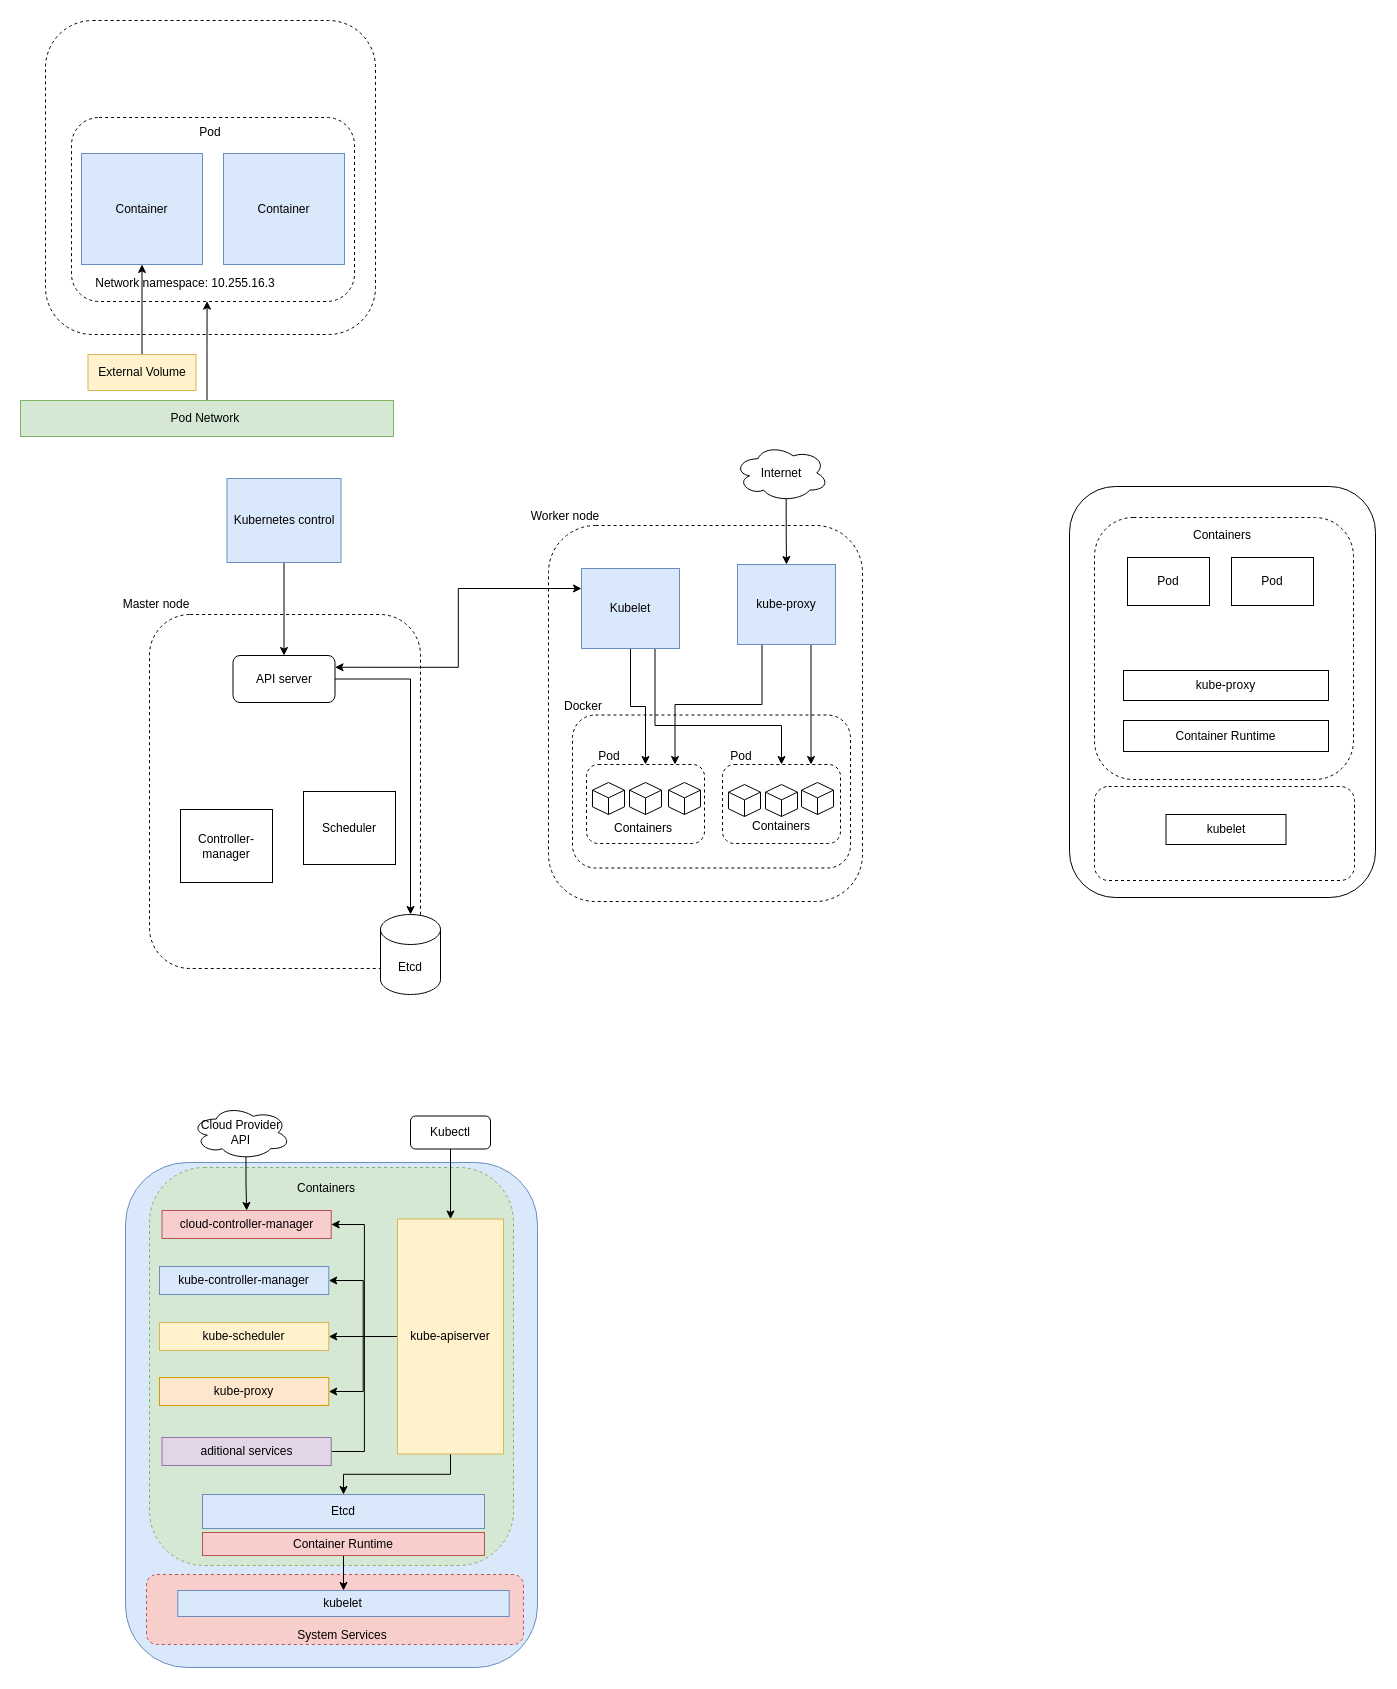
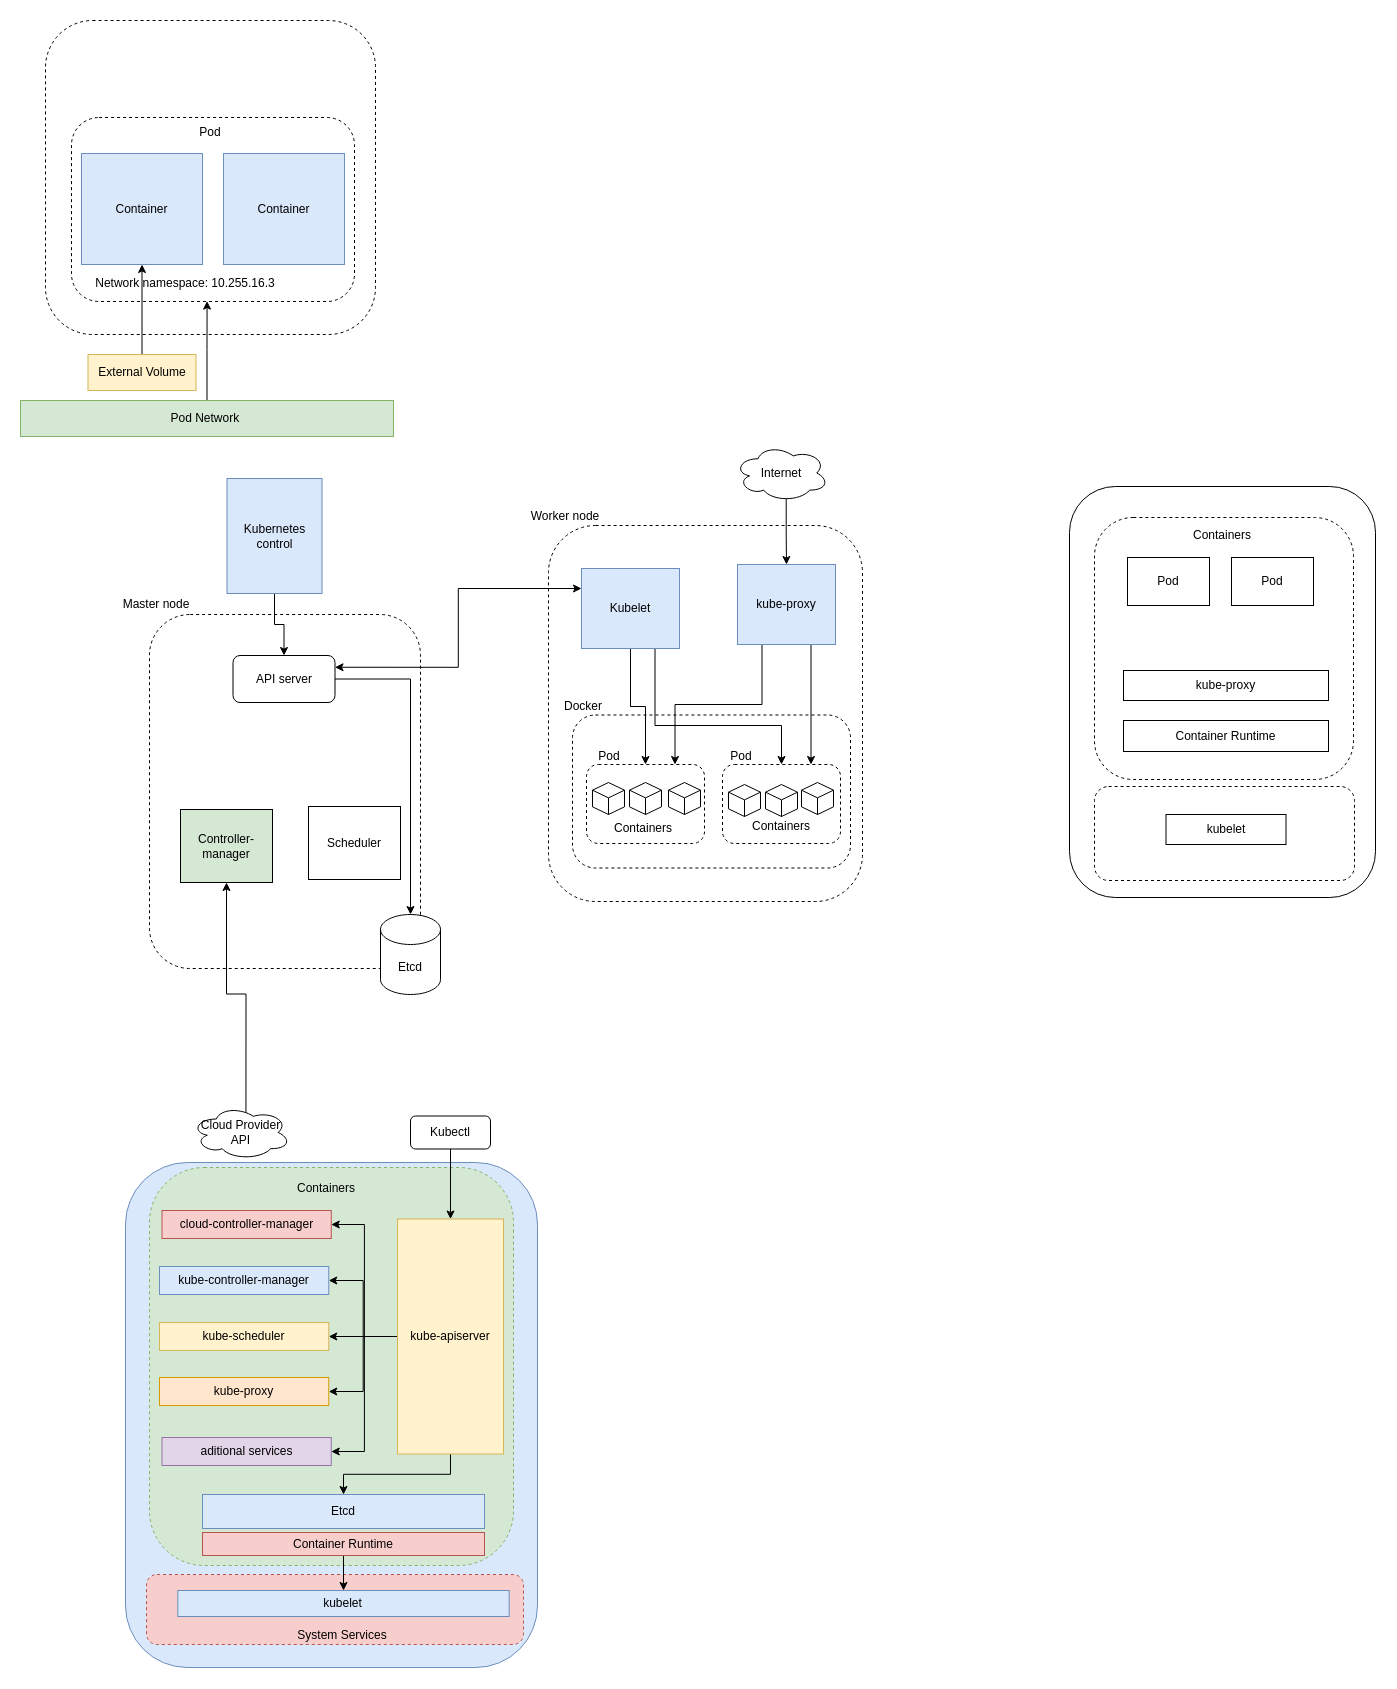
(284, 521) -> (275, 536)
(350, 828) -> (355, 843)
(227, 846) -> (227, 846)
(246, 1180) -> (243, 994)
(336, 1452) -> (340, 1452)
